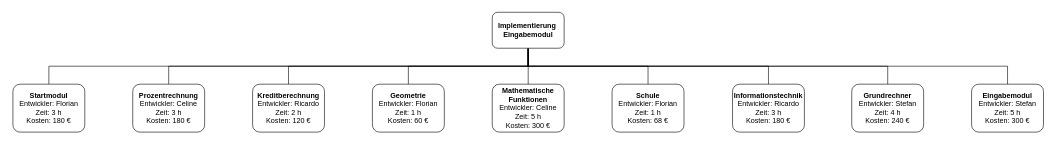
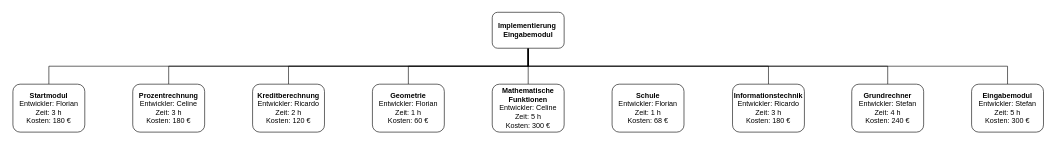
(648, 76) -> none
